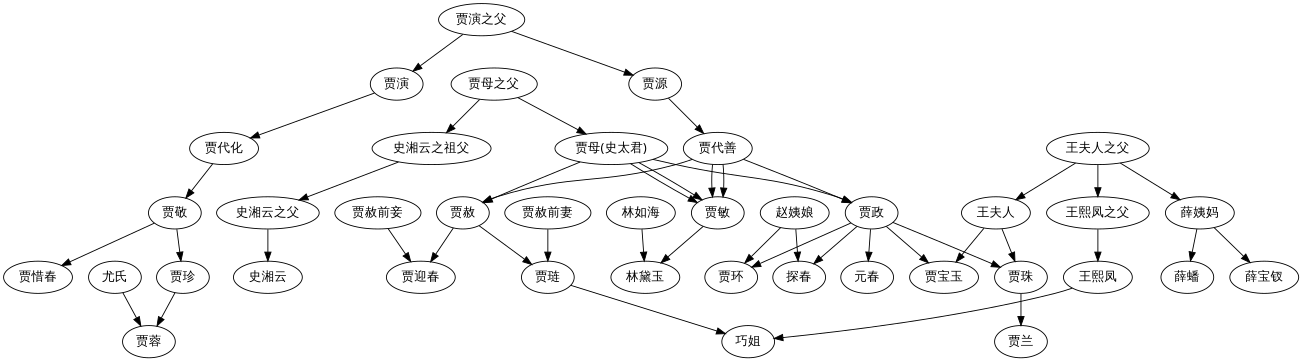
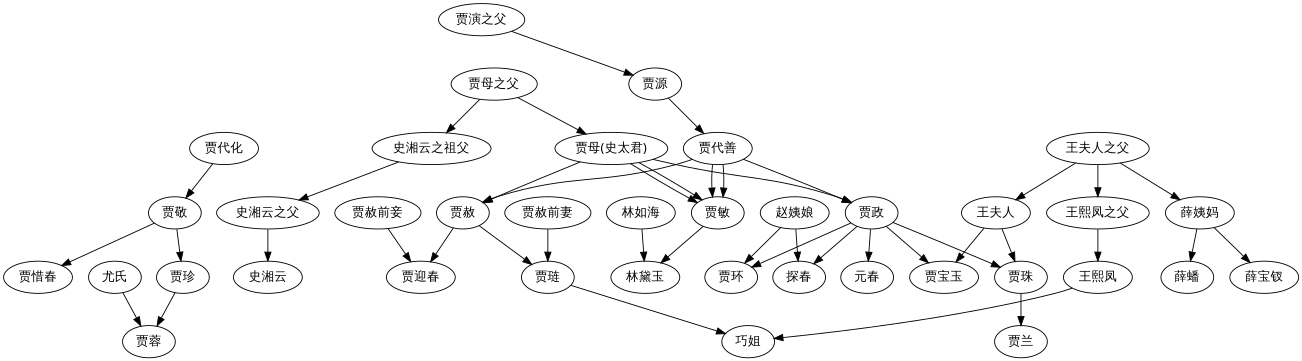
(397, 84) -> none
